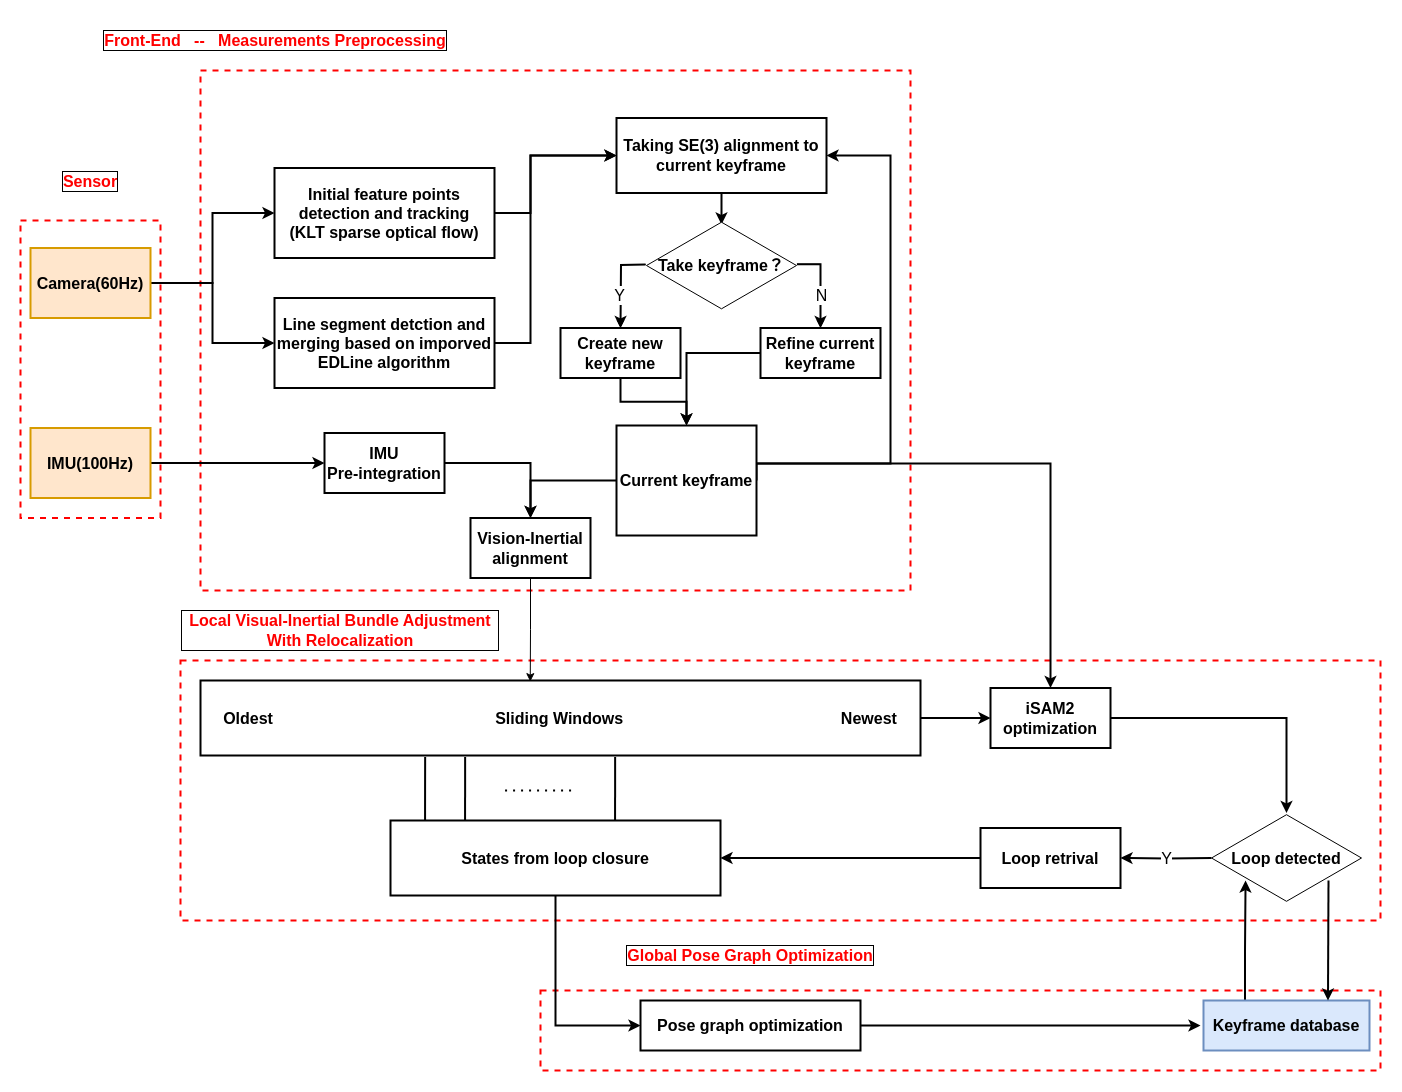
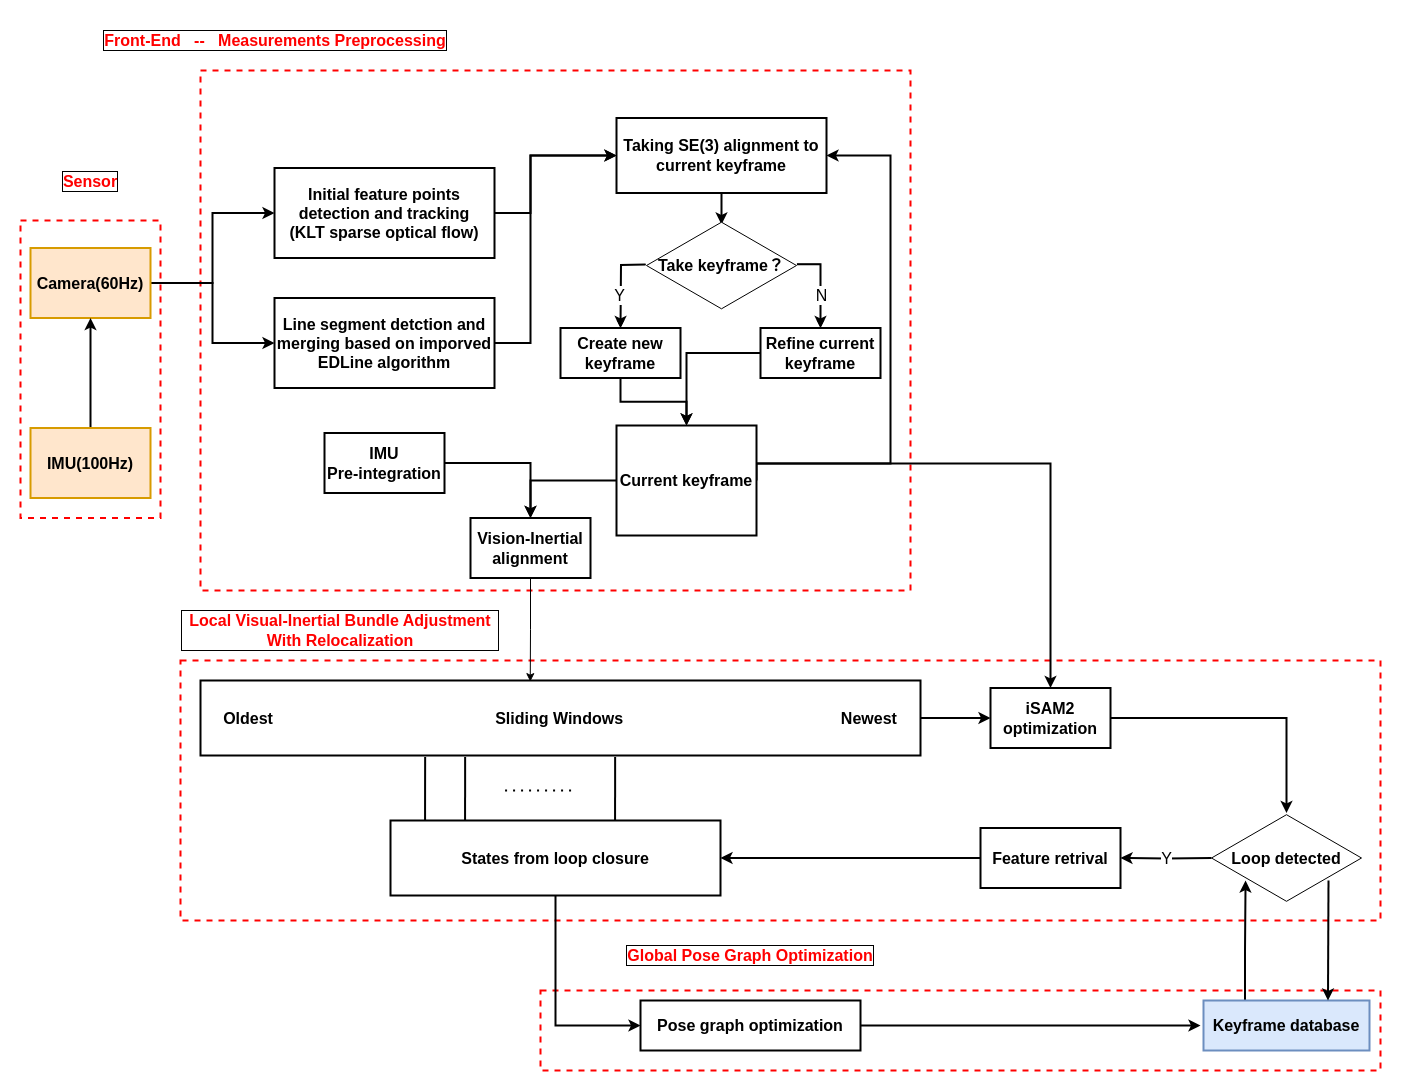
(233, 463) -> (91, 378)
(1051, 859) -> (1051, 859)
